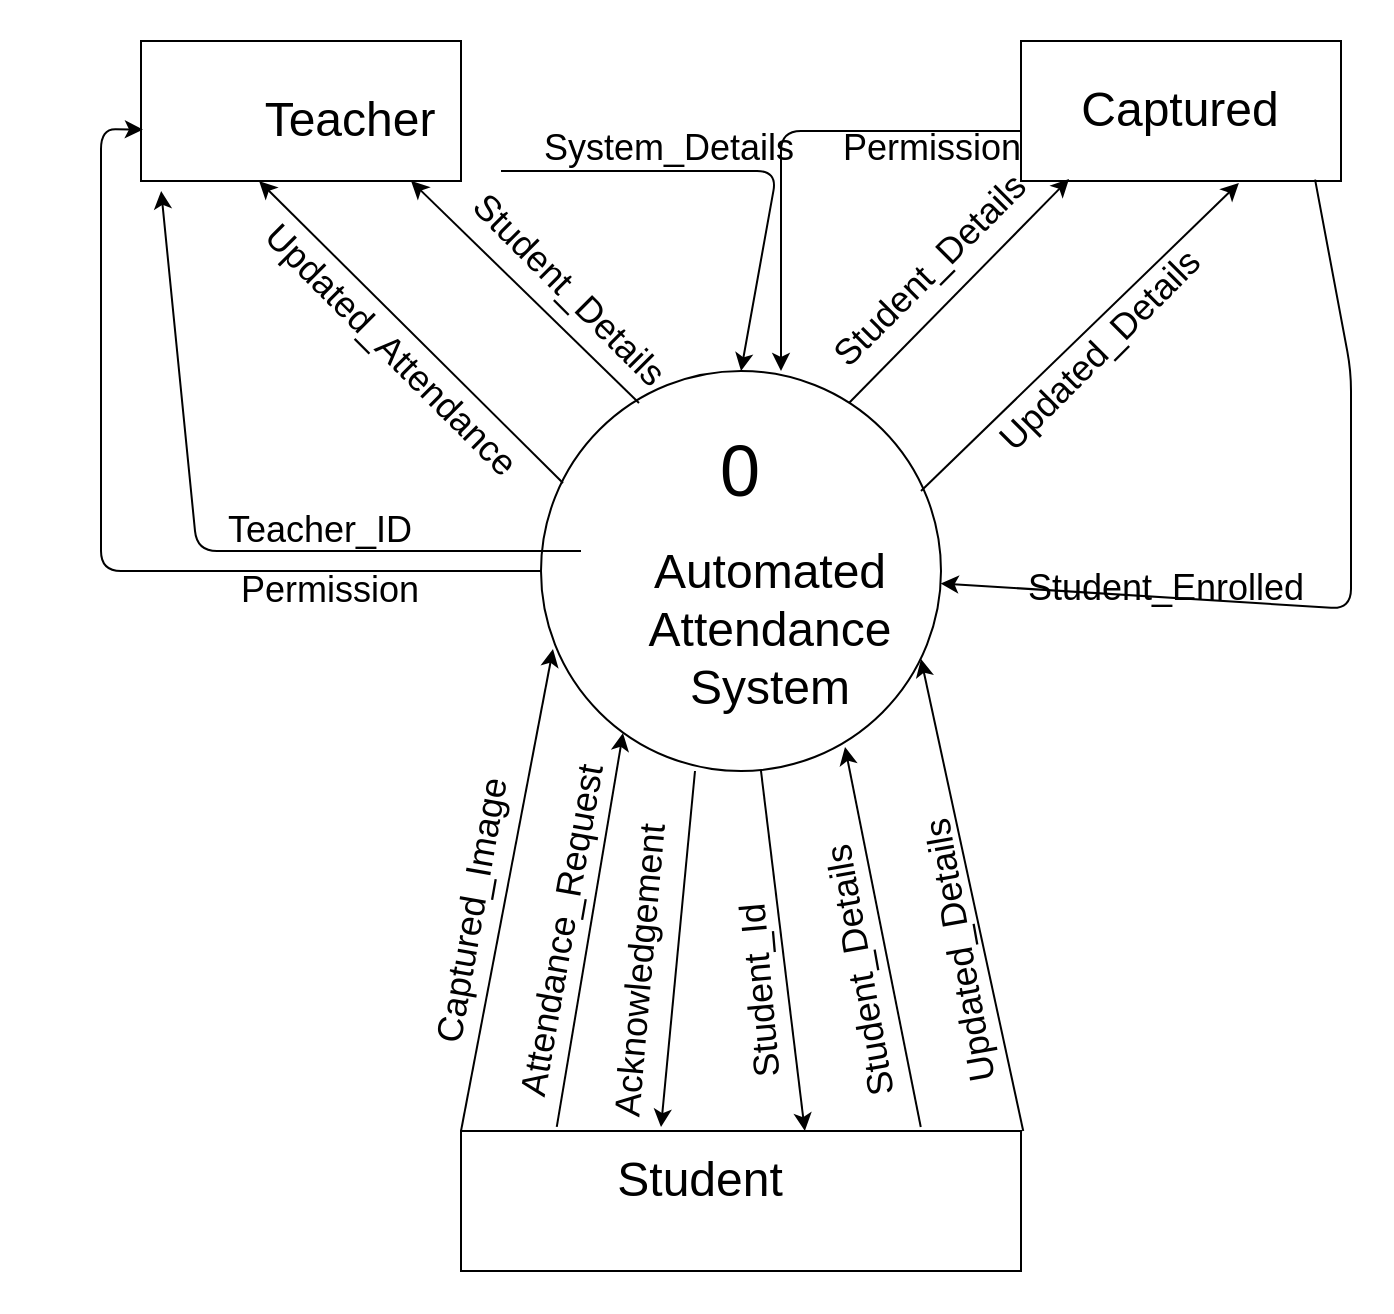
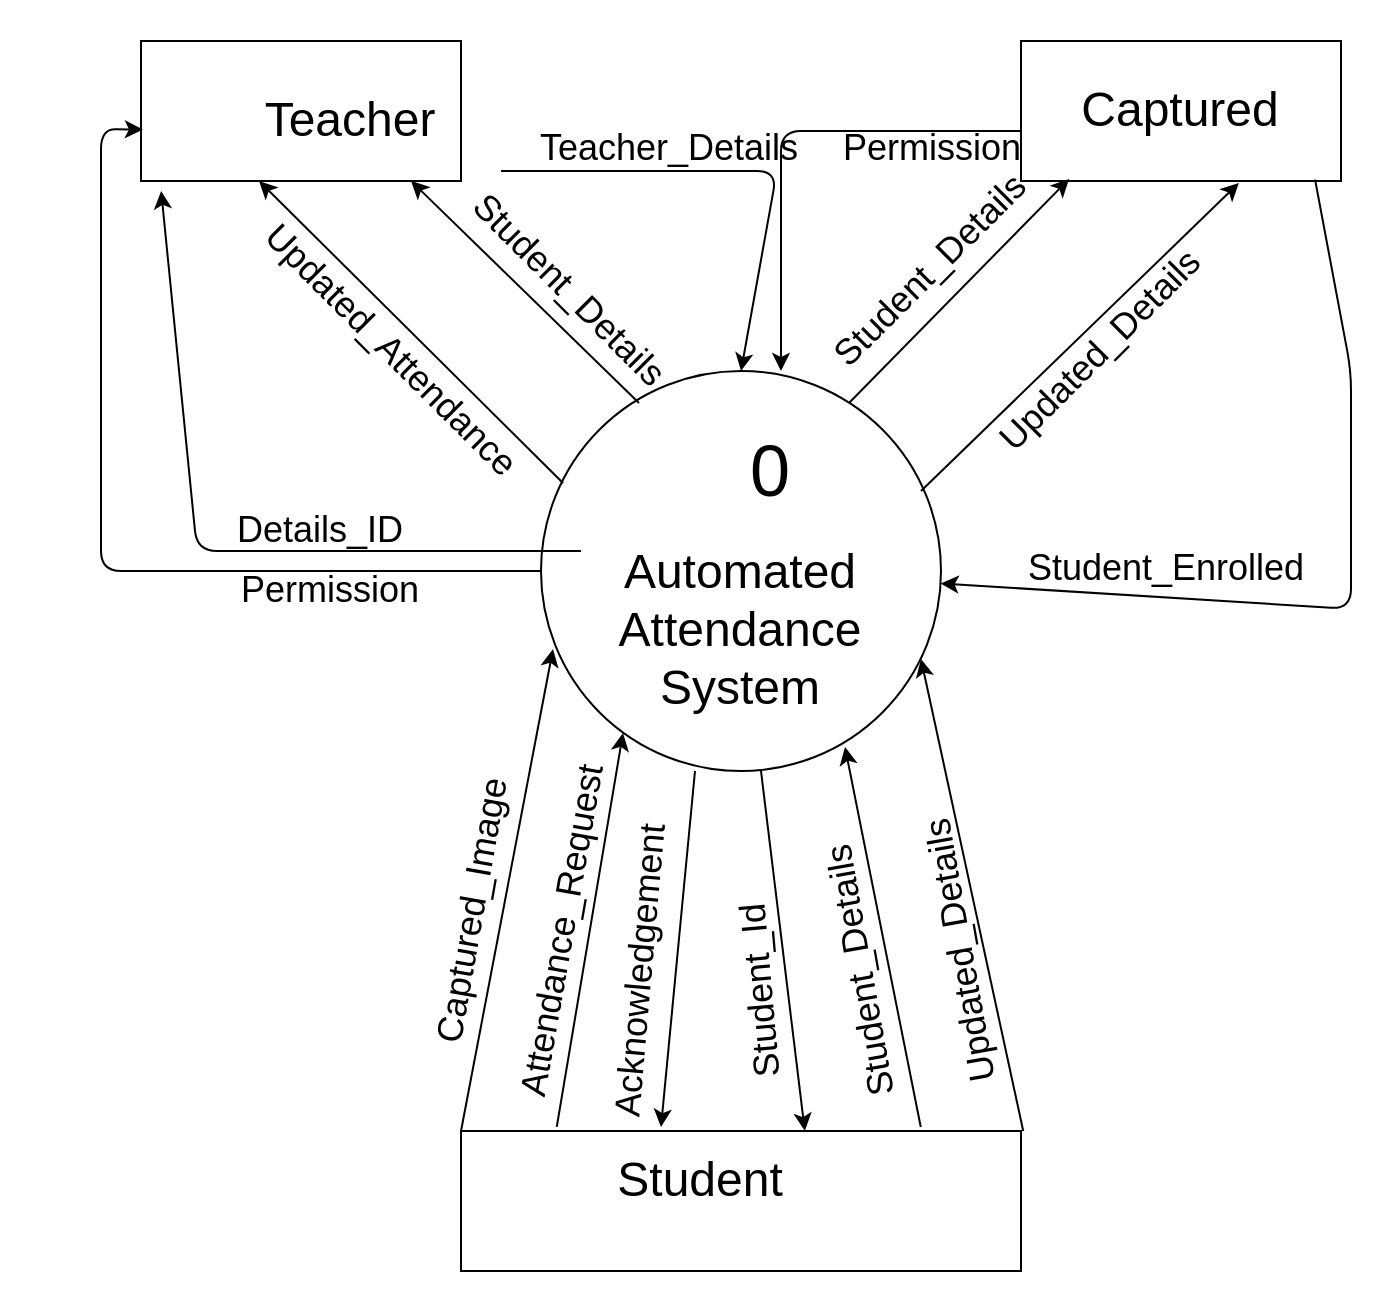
(670, 149) -> (670, 149)
(741, 471) -> (771, 471)
(321, 531) -> (321, 531)
(1167, 589) -> (1167, 569)
(771, 631) -> (741, 631)
